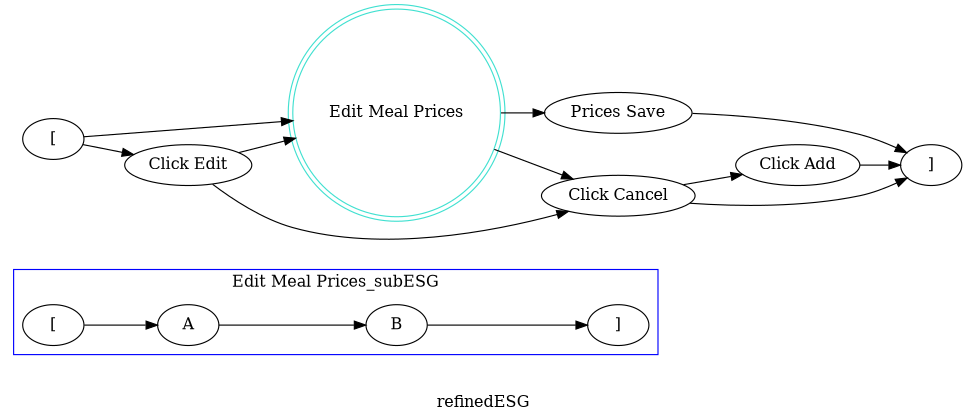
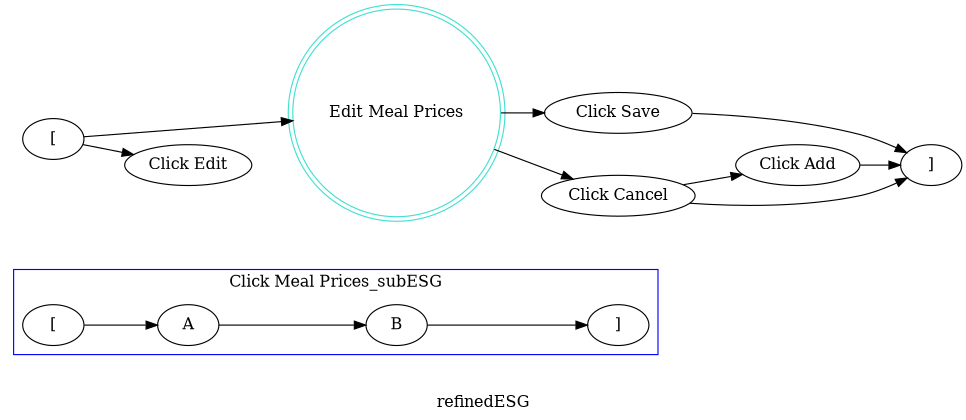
(618, 113) -> (618, 113)
(262, 147) -> none
(380, 239) -> none
(336, 283) -> (336, 283)
